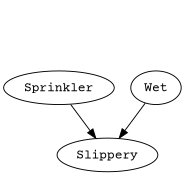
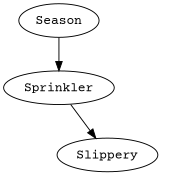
none -> (59, 21)
(156, 88) -> none
